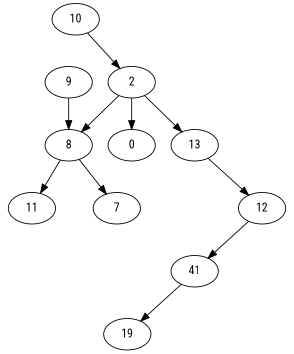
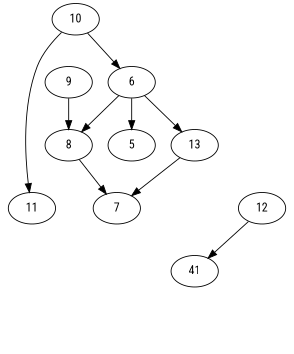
(132, 82) -> (132, 82)
(132, 145) -> (132, 145)
(53, 173) -> (28, 103)
(225, 174) -> (159, 174)
(127, 334) -> none
